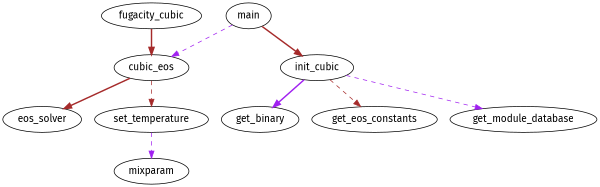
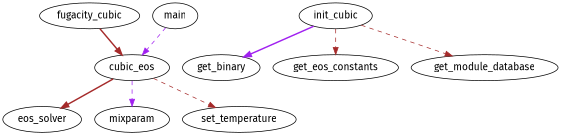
(279, 39) -> none
(411, 91) -> (403, 39)
(152, 142) -> (132, 90)
